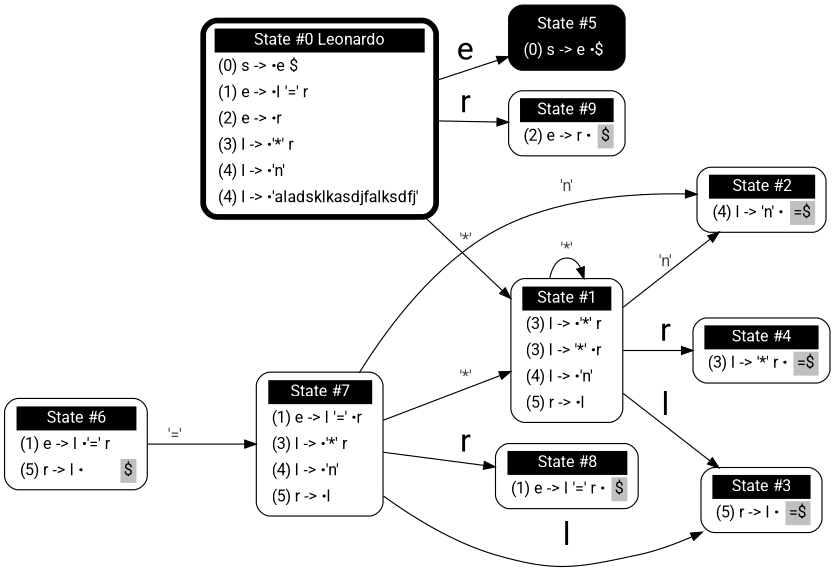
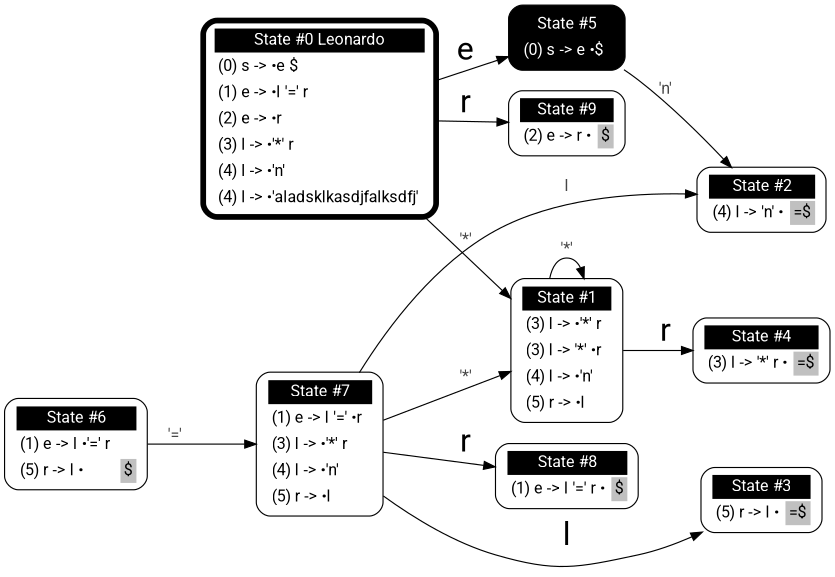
(567, 187) -> (567, 187)
(667, 273) -> (676, 112)
(666, 427) -> none
